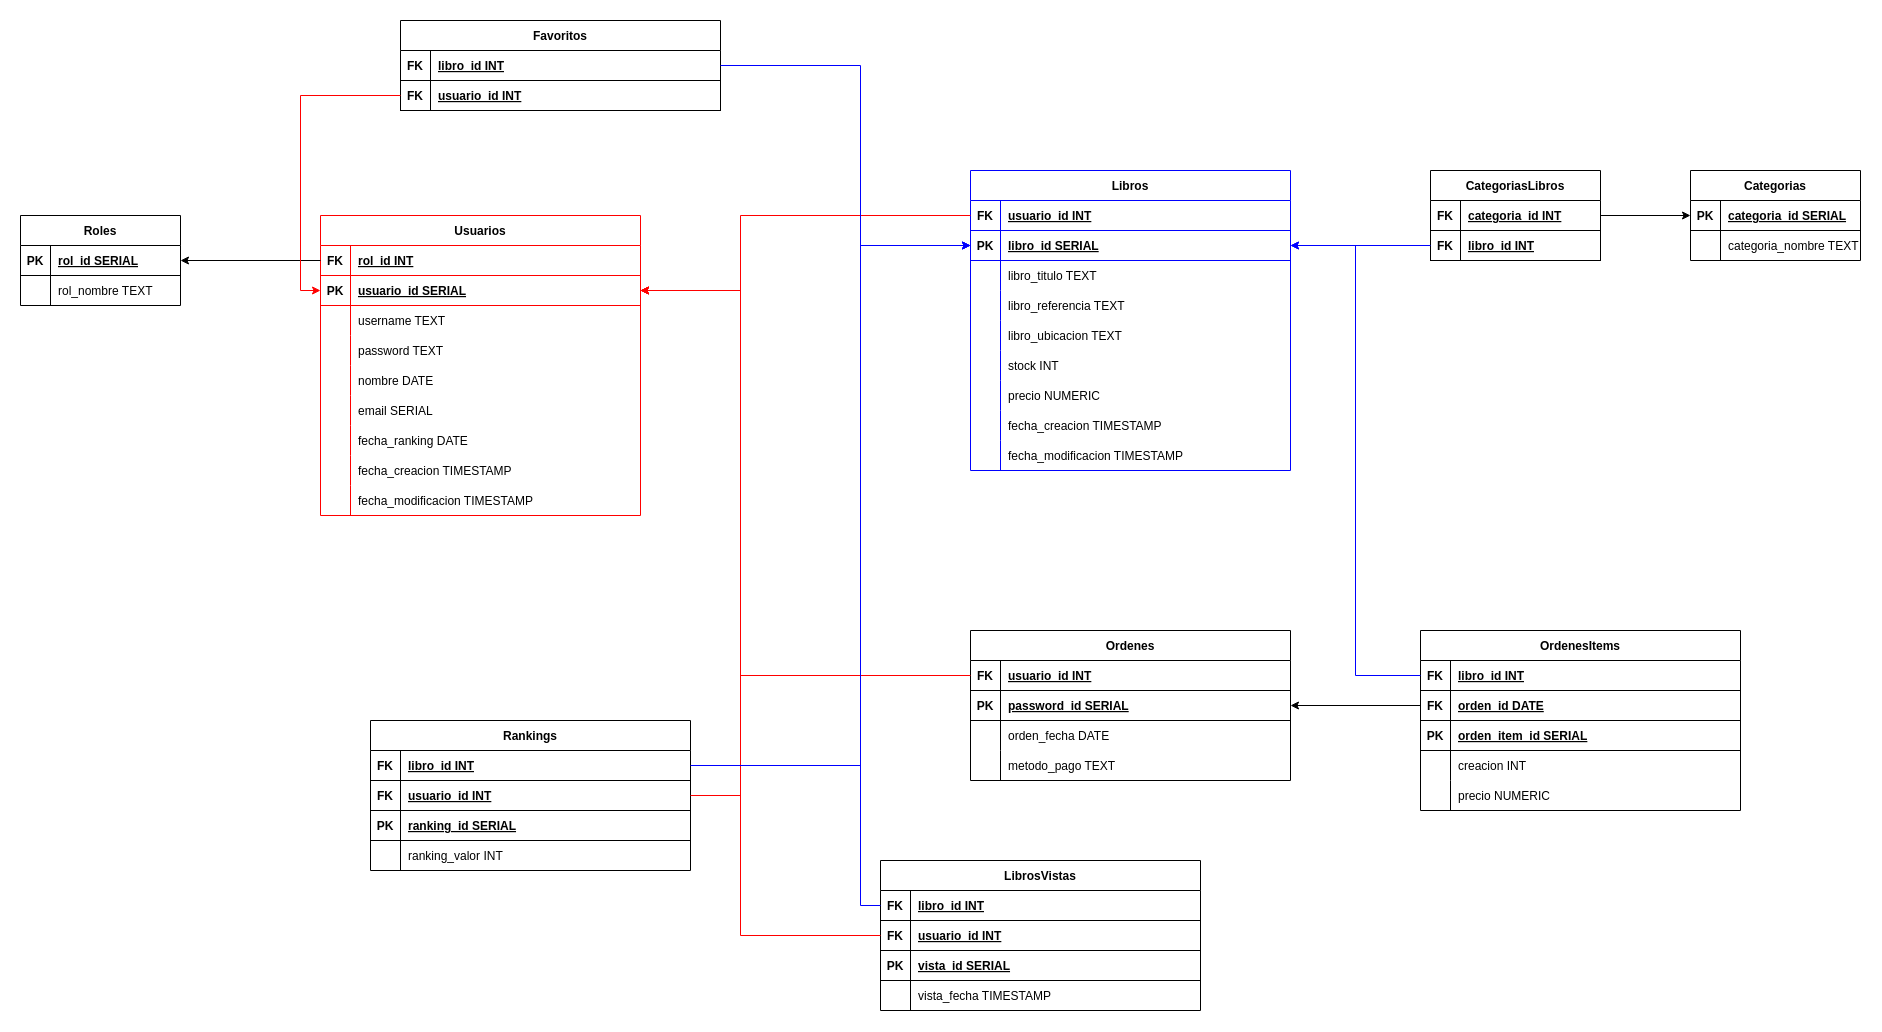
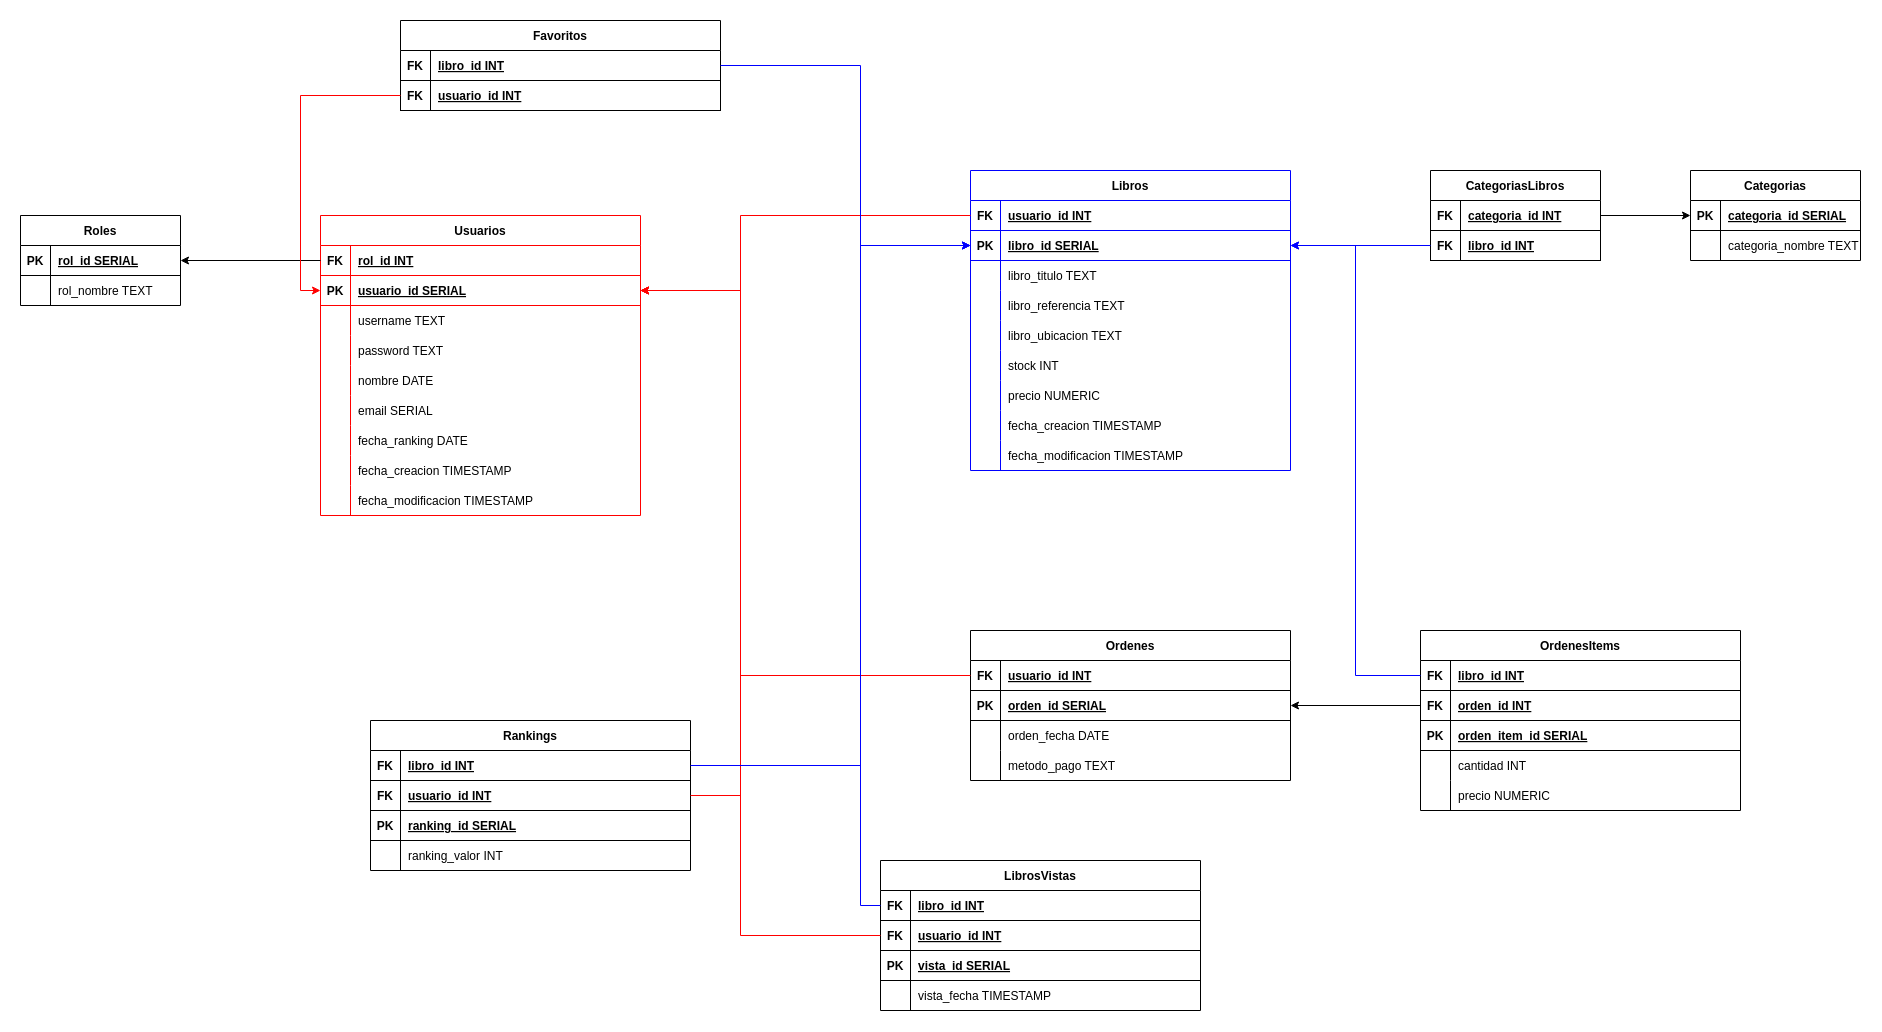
(1065, 706) -> (1055, 706)
(1499, 706) -> (1495, 706)
(1495, 766) -> (1495, 766)
